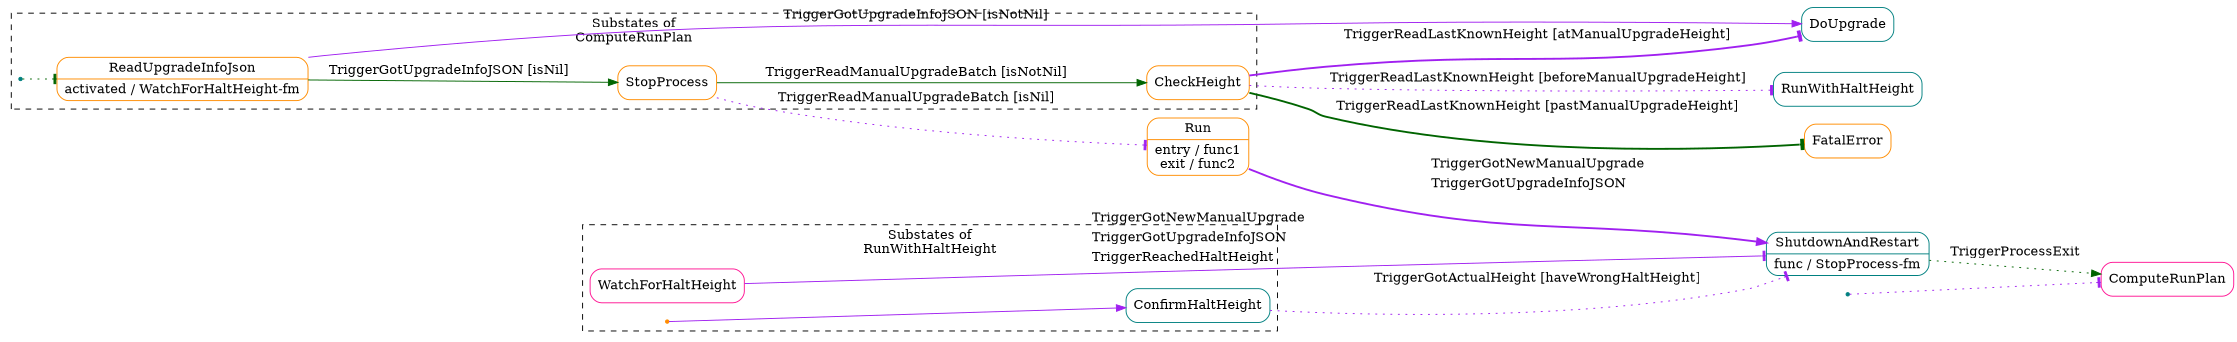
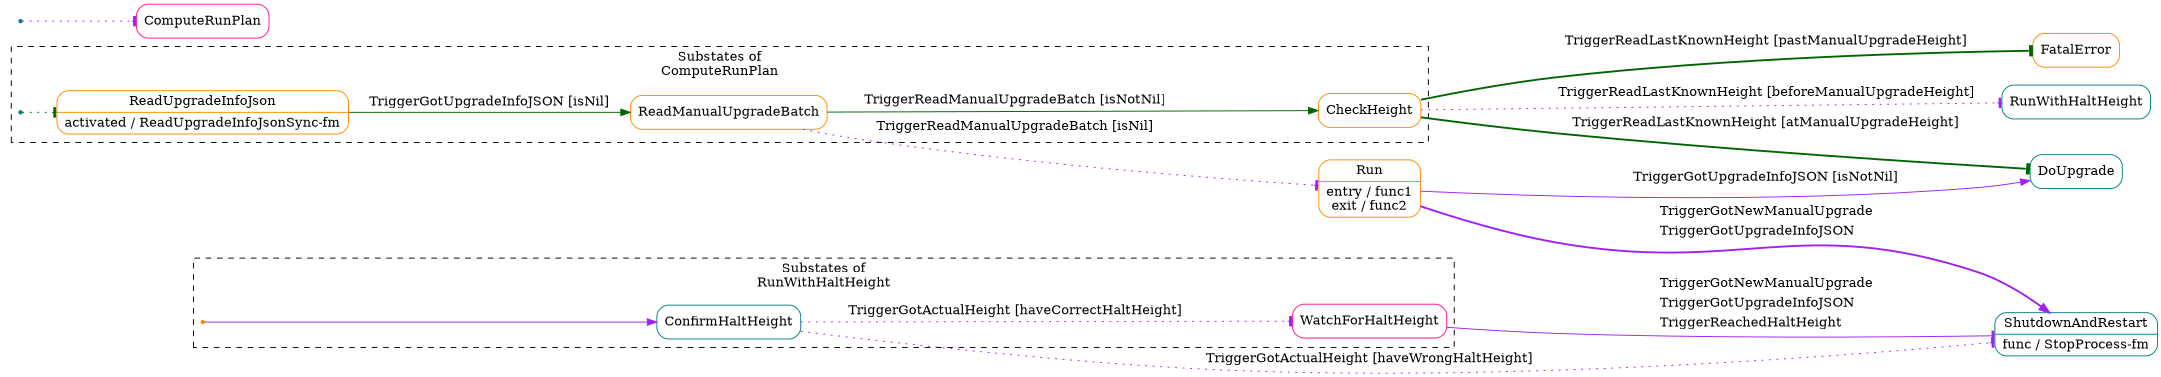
(1050, 25) -> (1721, 197)
(1523, 59) -> (1723, 148)
(667, 83) -> (729, 112)
(183, 89) -> (203, 123)
(2010, 267) -> none
none -> (1044, 322)
